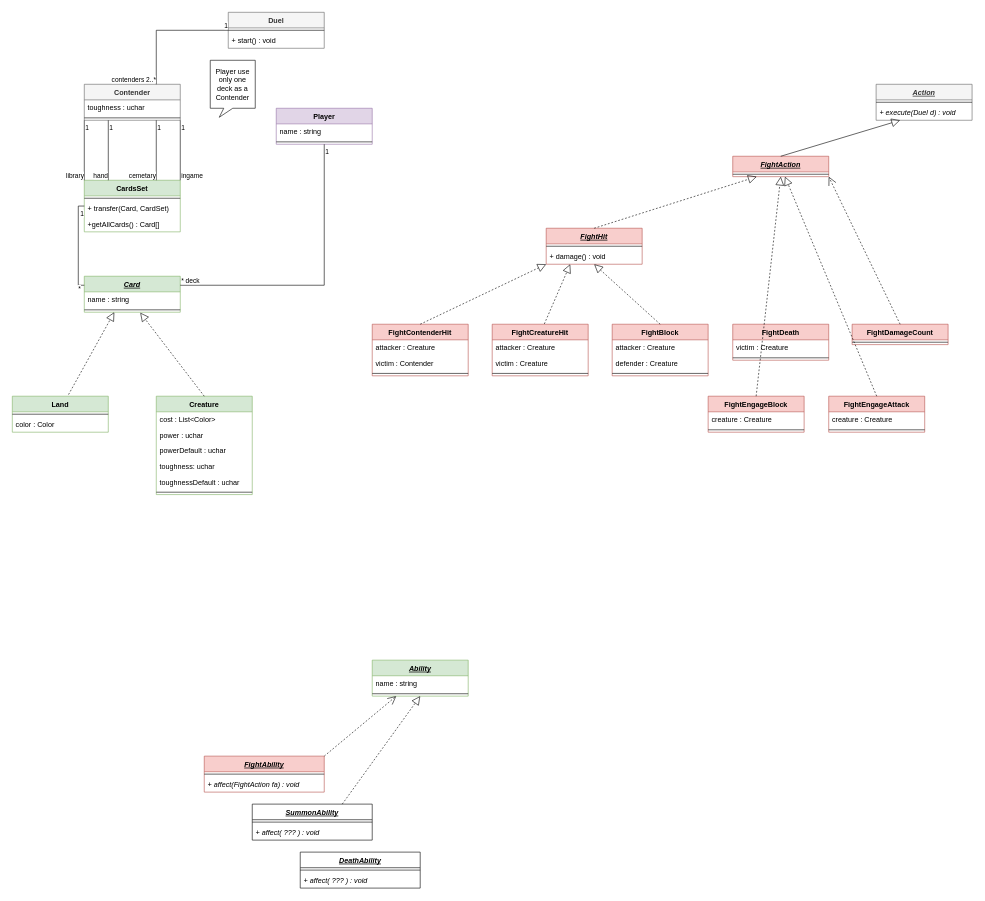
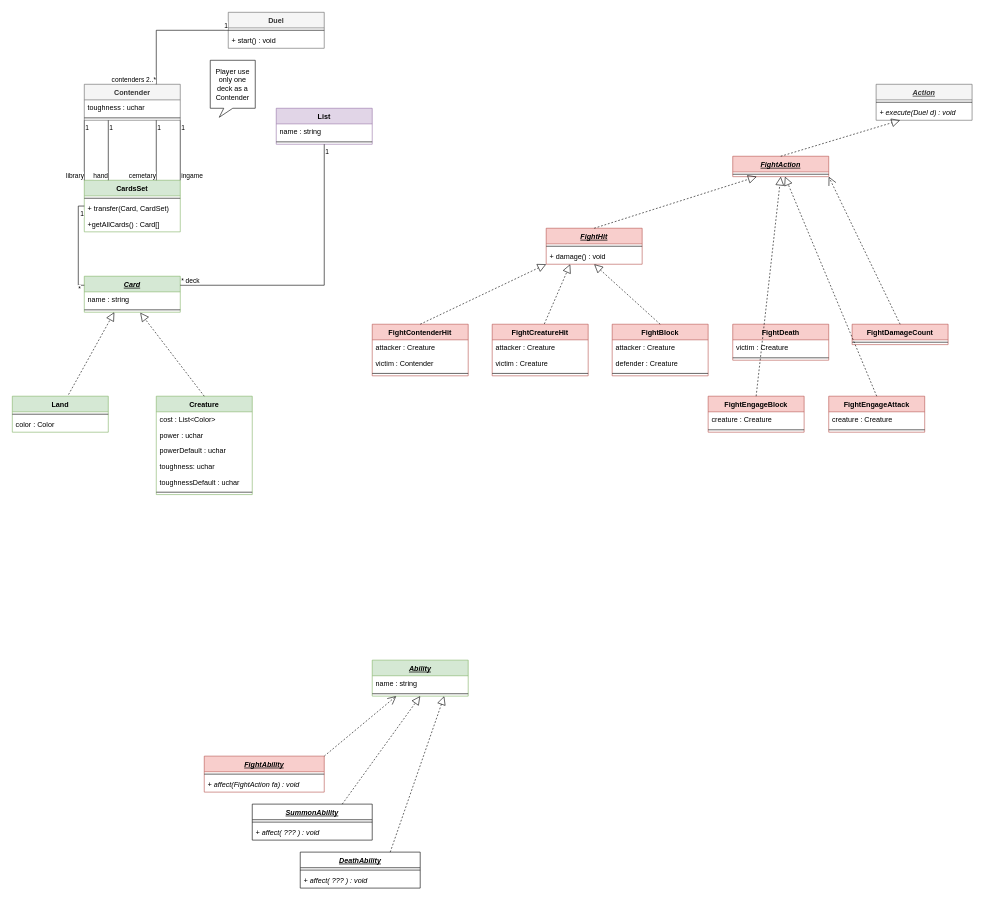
(324, 116) -> (324, 116)
(837, 140) -> (837, 140)
none -> (416, 778)
